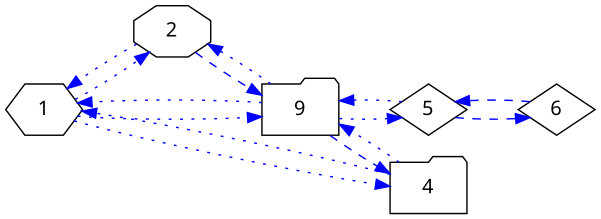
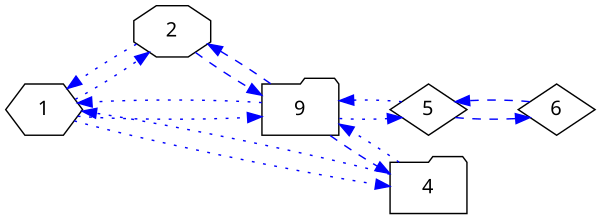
(246, 67) -> (246, 67)
